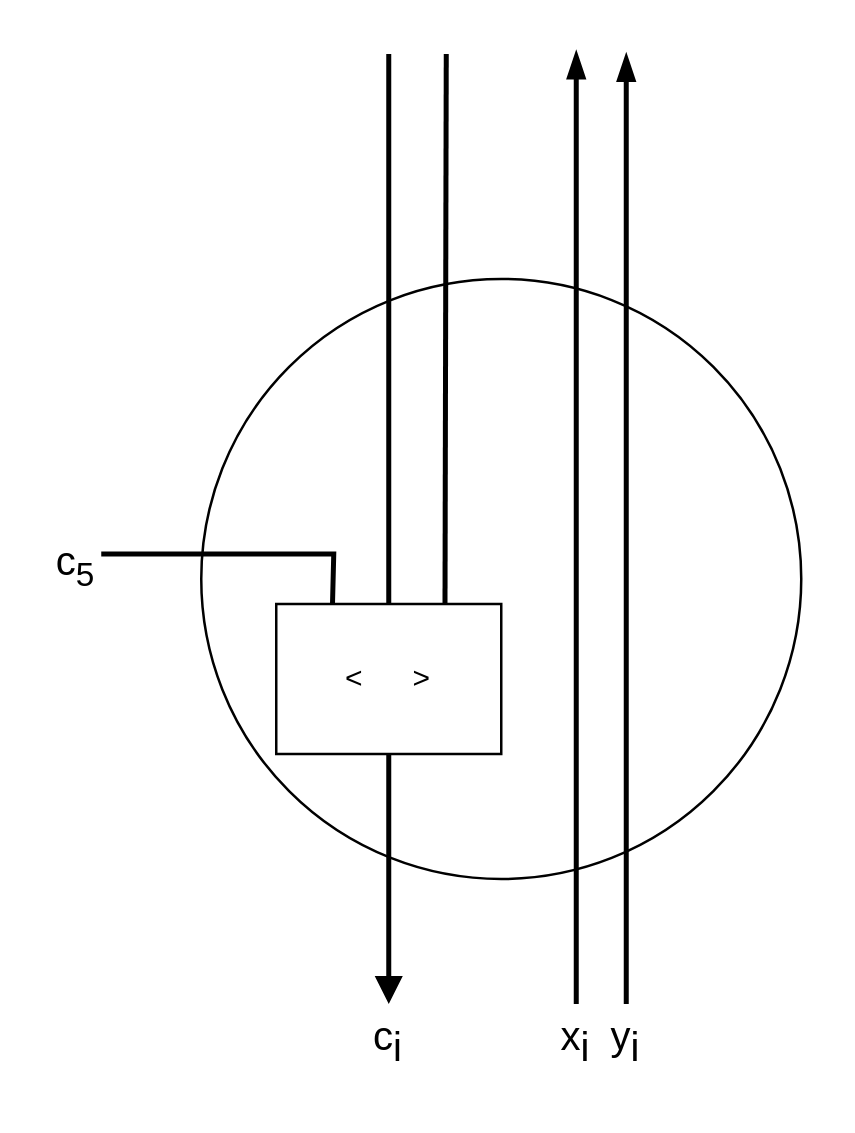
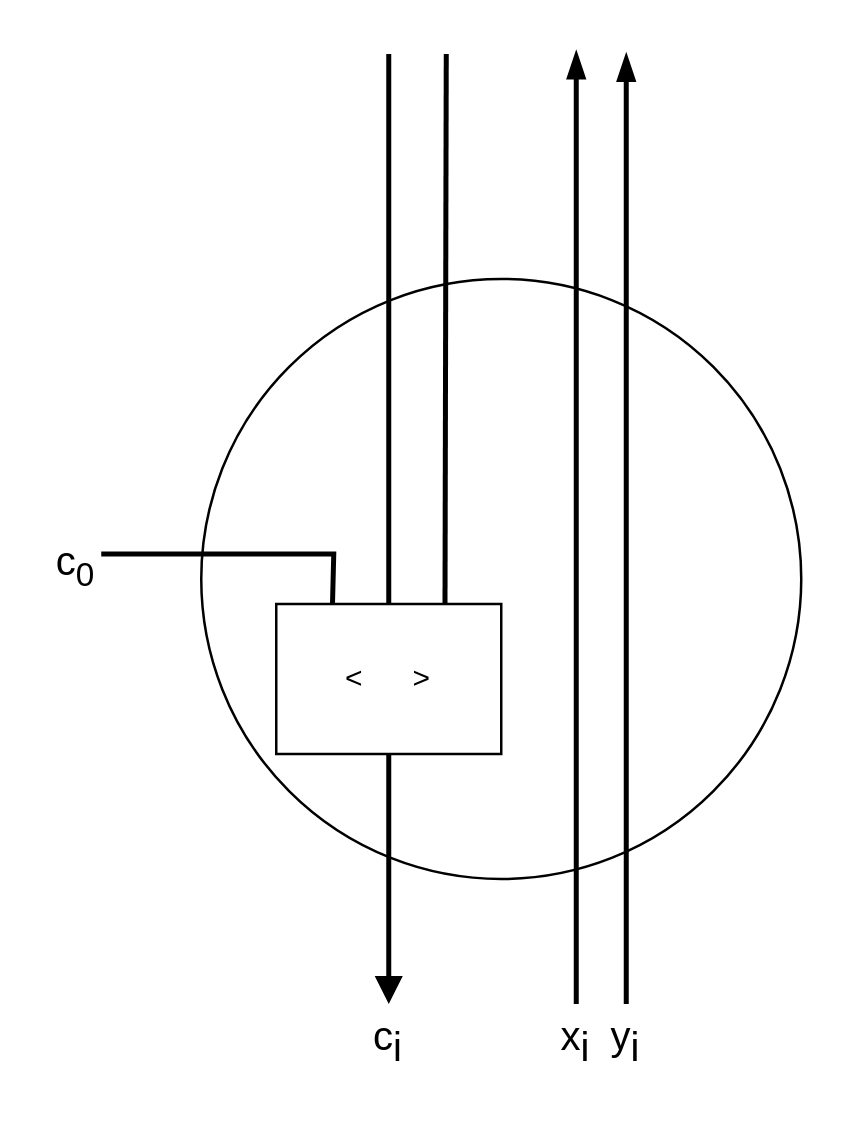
(76, 566) -> (76, 566)
